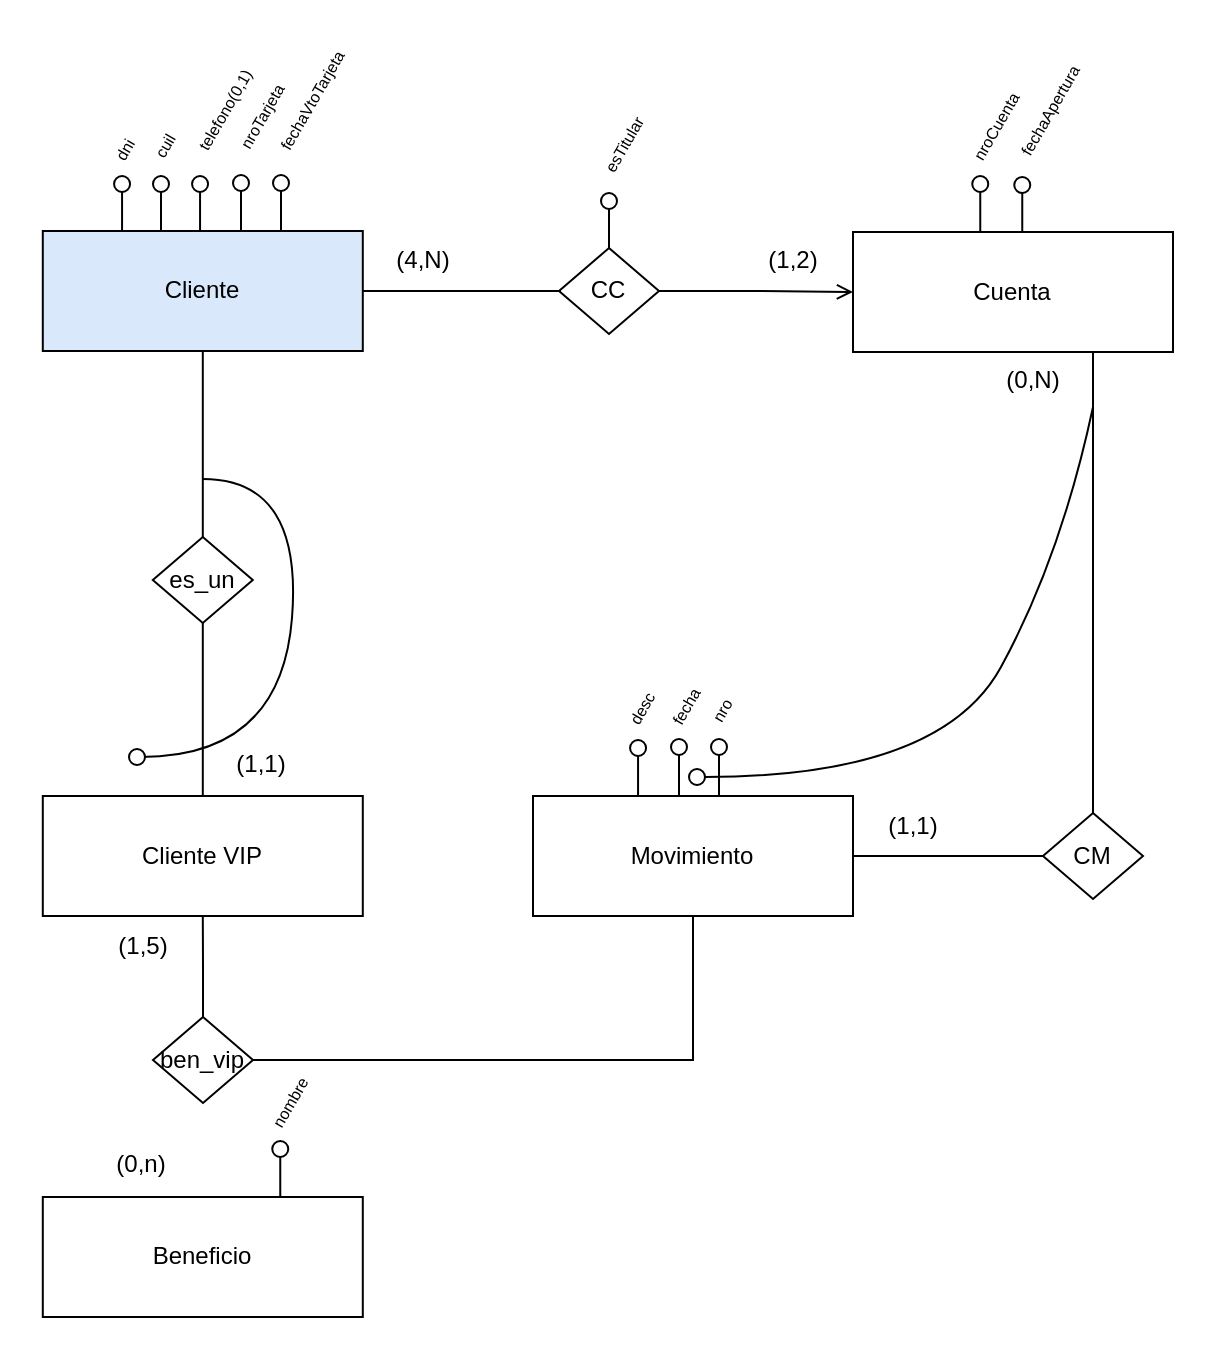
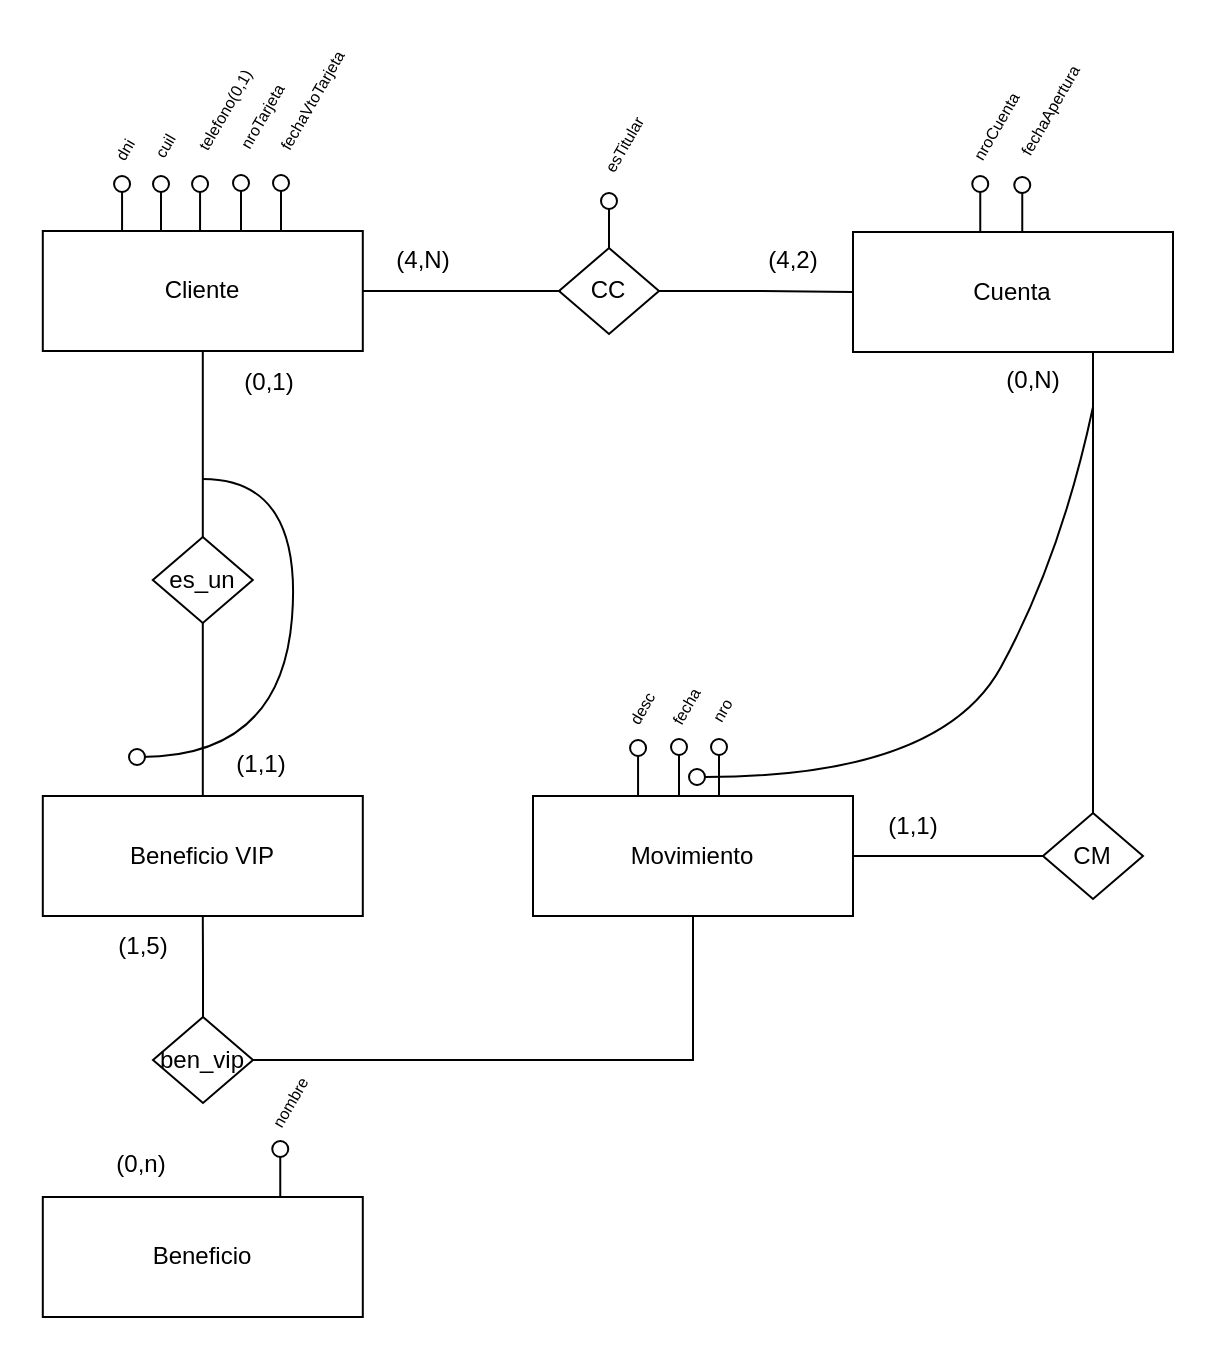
(794, 261) -> (794, 261)
(203, 291) -> (203, 291)
(844, 292) -> (846, 292)
none -> (268, 382)
(203, 857) -> (203, 857)
